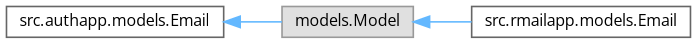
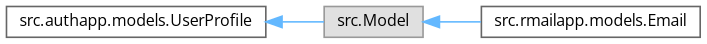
(115, 22) -> (136, 22)
(348, 22) -> (374, 22)
